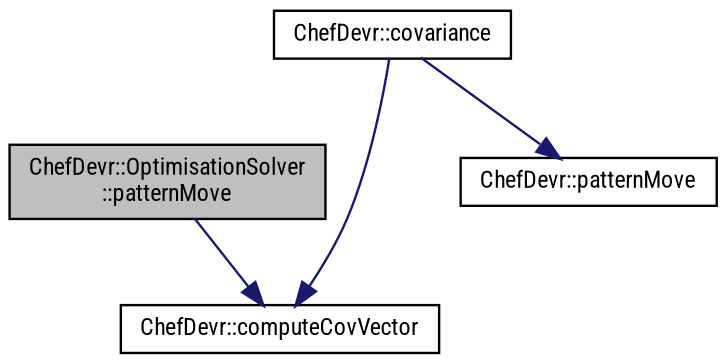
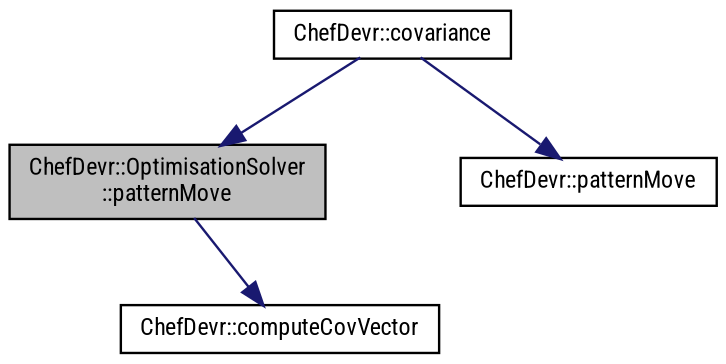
(362, 177) -> (301, 95)
